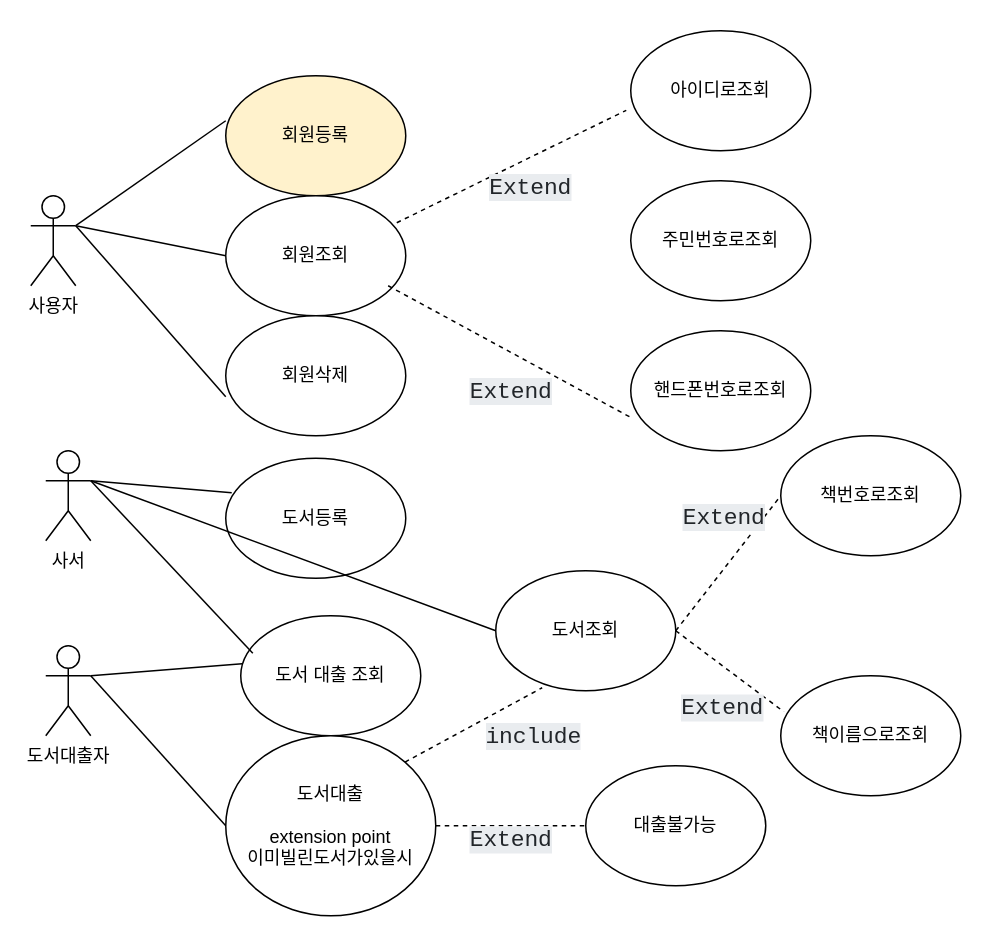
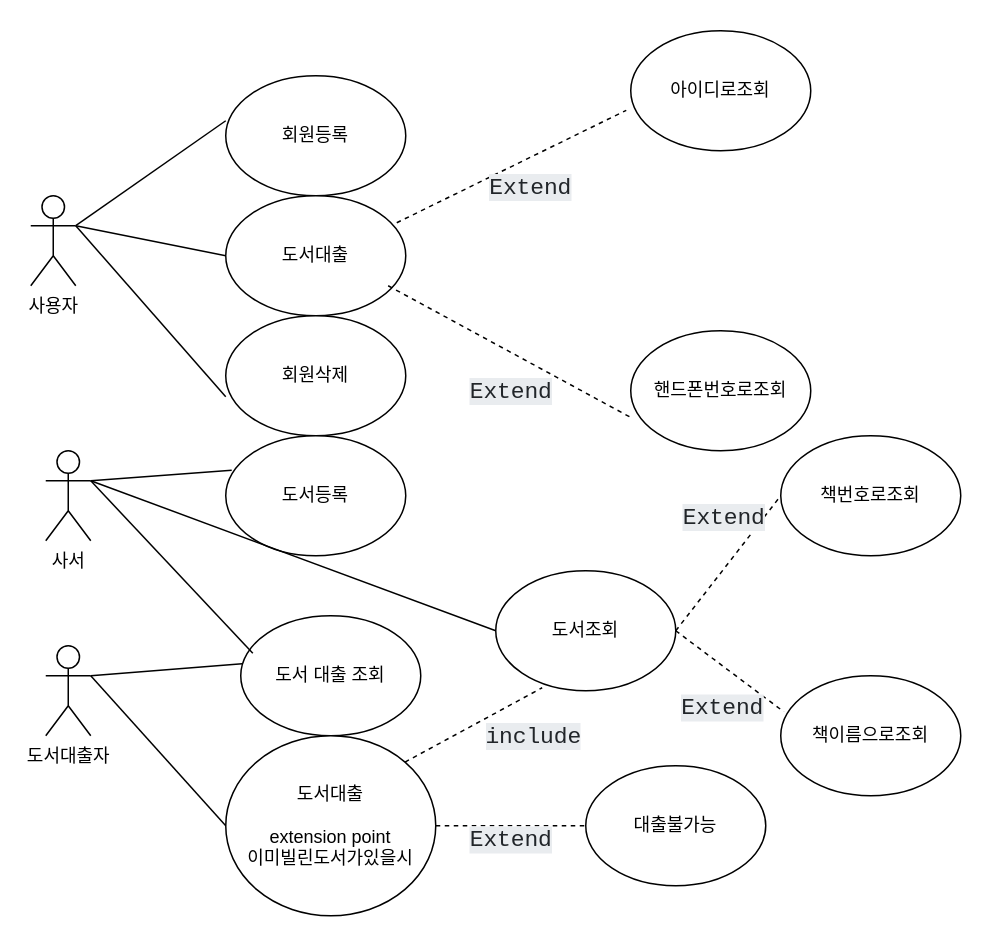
(316, 136) -> (316, 136)
(721, 241) -> none
(316, 256) -> (316, 256)
(316, 518) -> (316, 496)
